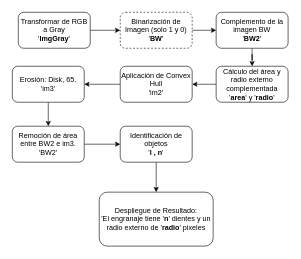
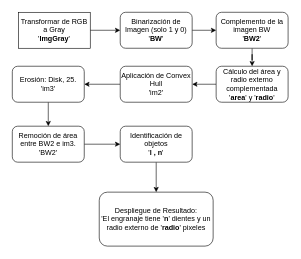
(54, 30) -> (54, 30)
(156, 30) -> (156, 30)
(48, 84) -> (48, 84)
